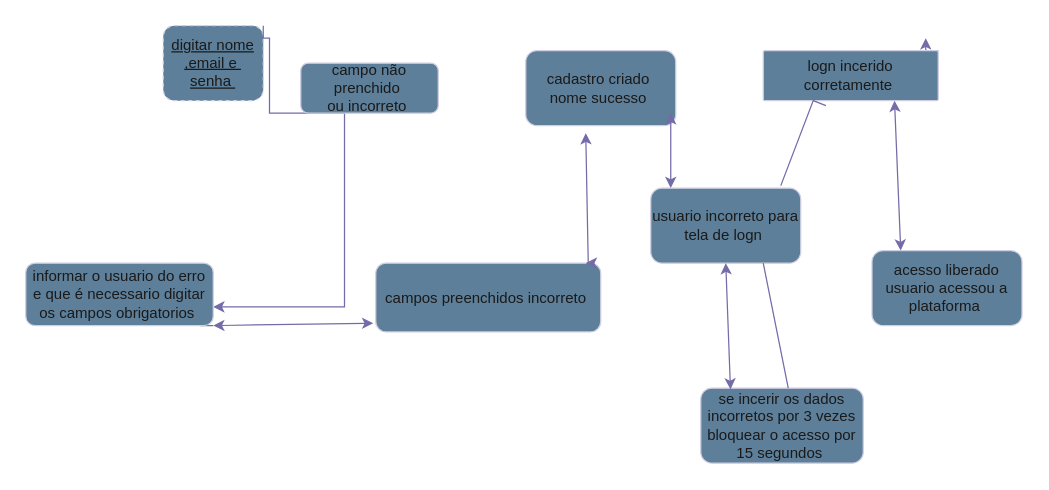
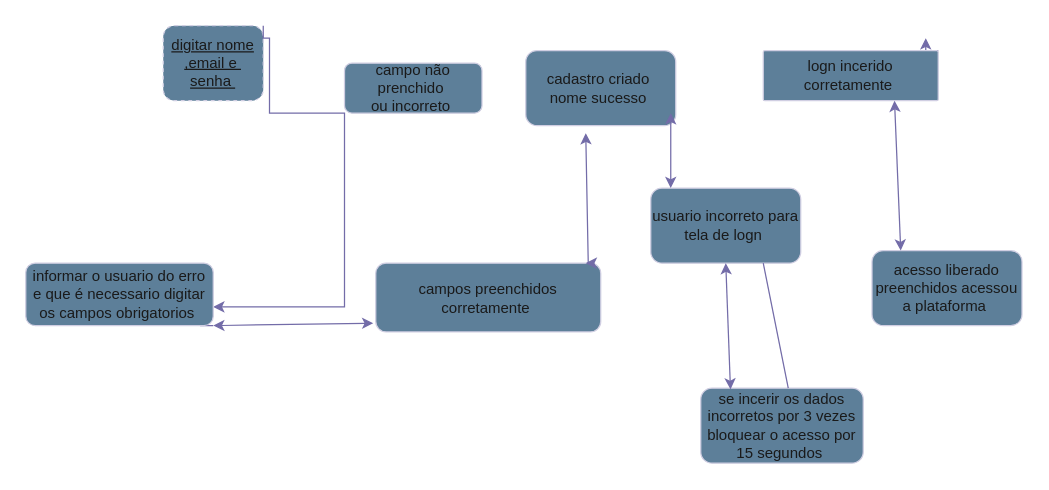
(369, 88) -> (413, 88)
(799, 137) -> none
(947, 288) -> (947, 288)
(488, 298) -> (488, 298)
